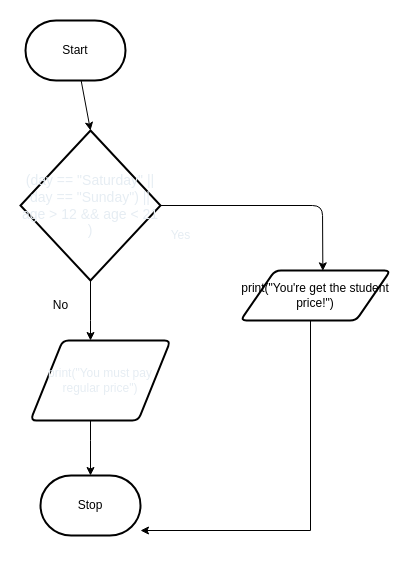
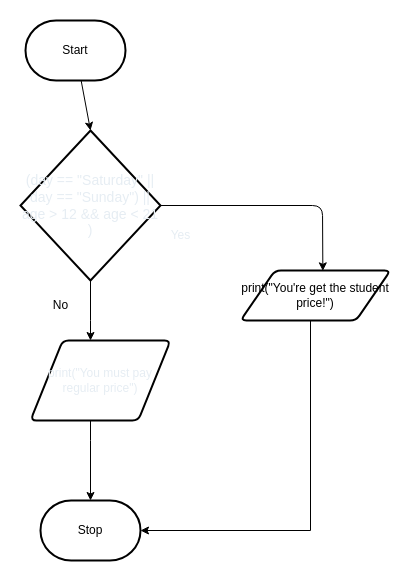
(91, 506) -> (91, 531)
